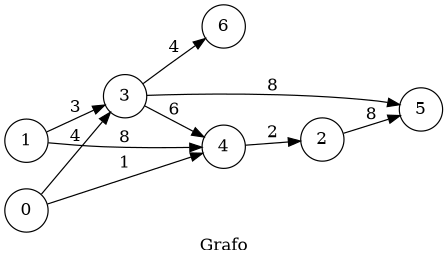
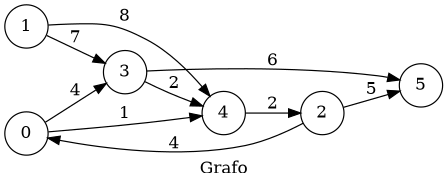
(224, 26) -> none
(273, 86) -> (273, 61)
(76, 108) -> (76, 38)
(174, 110) -> (174, 84)
(372, 115) -> (372, 90)
none -> (183, 152)
